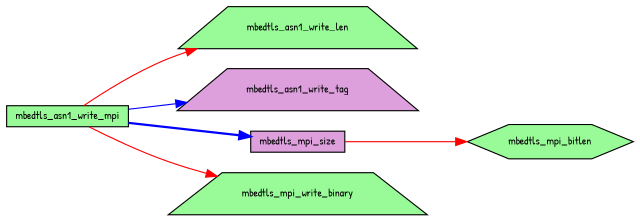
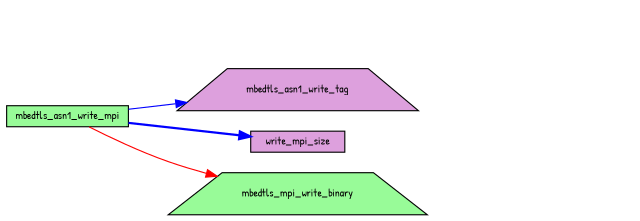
(298, 28) -> none
(298, 142) -> (298, 142)
(550, 142) -> none
